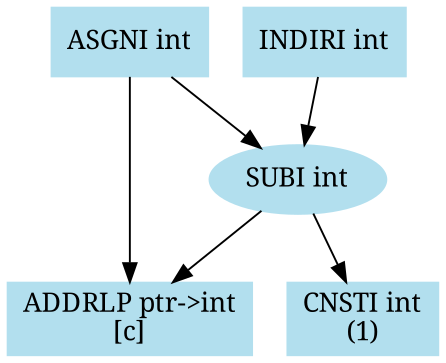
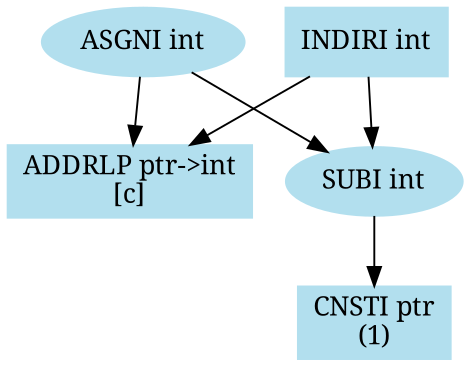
(130, 42) -> (143, 42)
(225, 240) -> (266, 101)
(363, 319) -> (374, 323)
